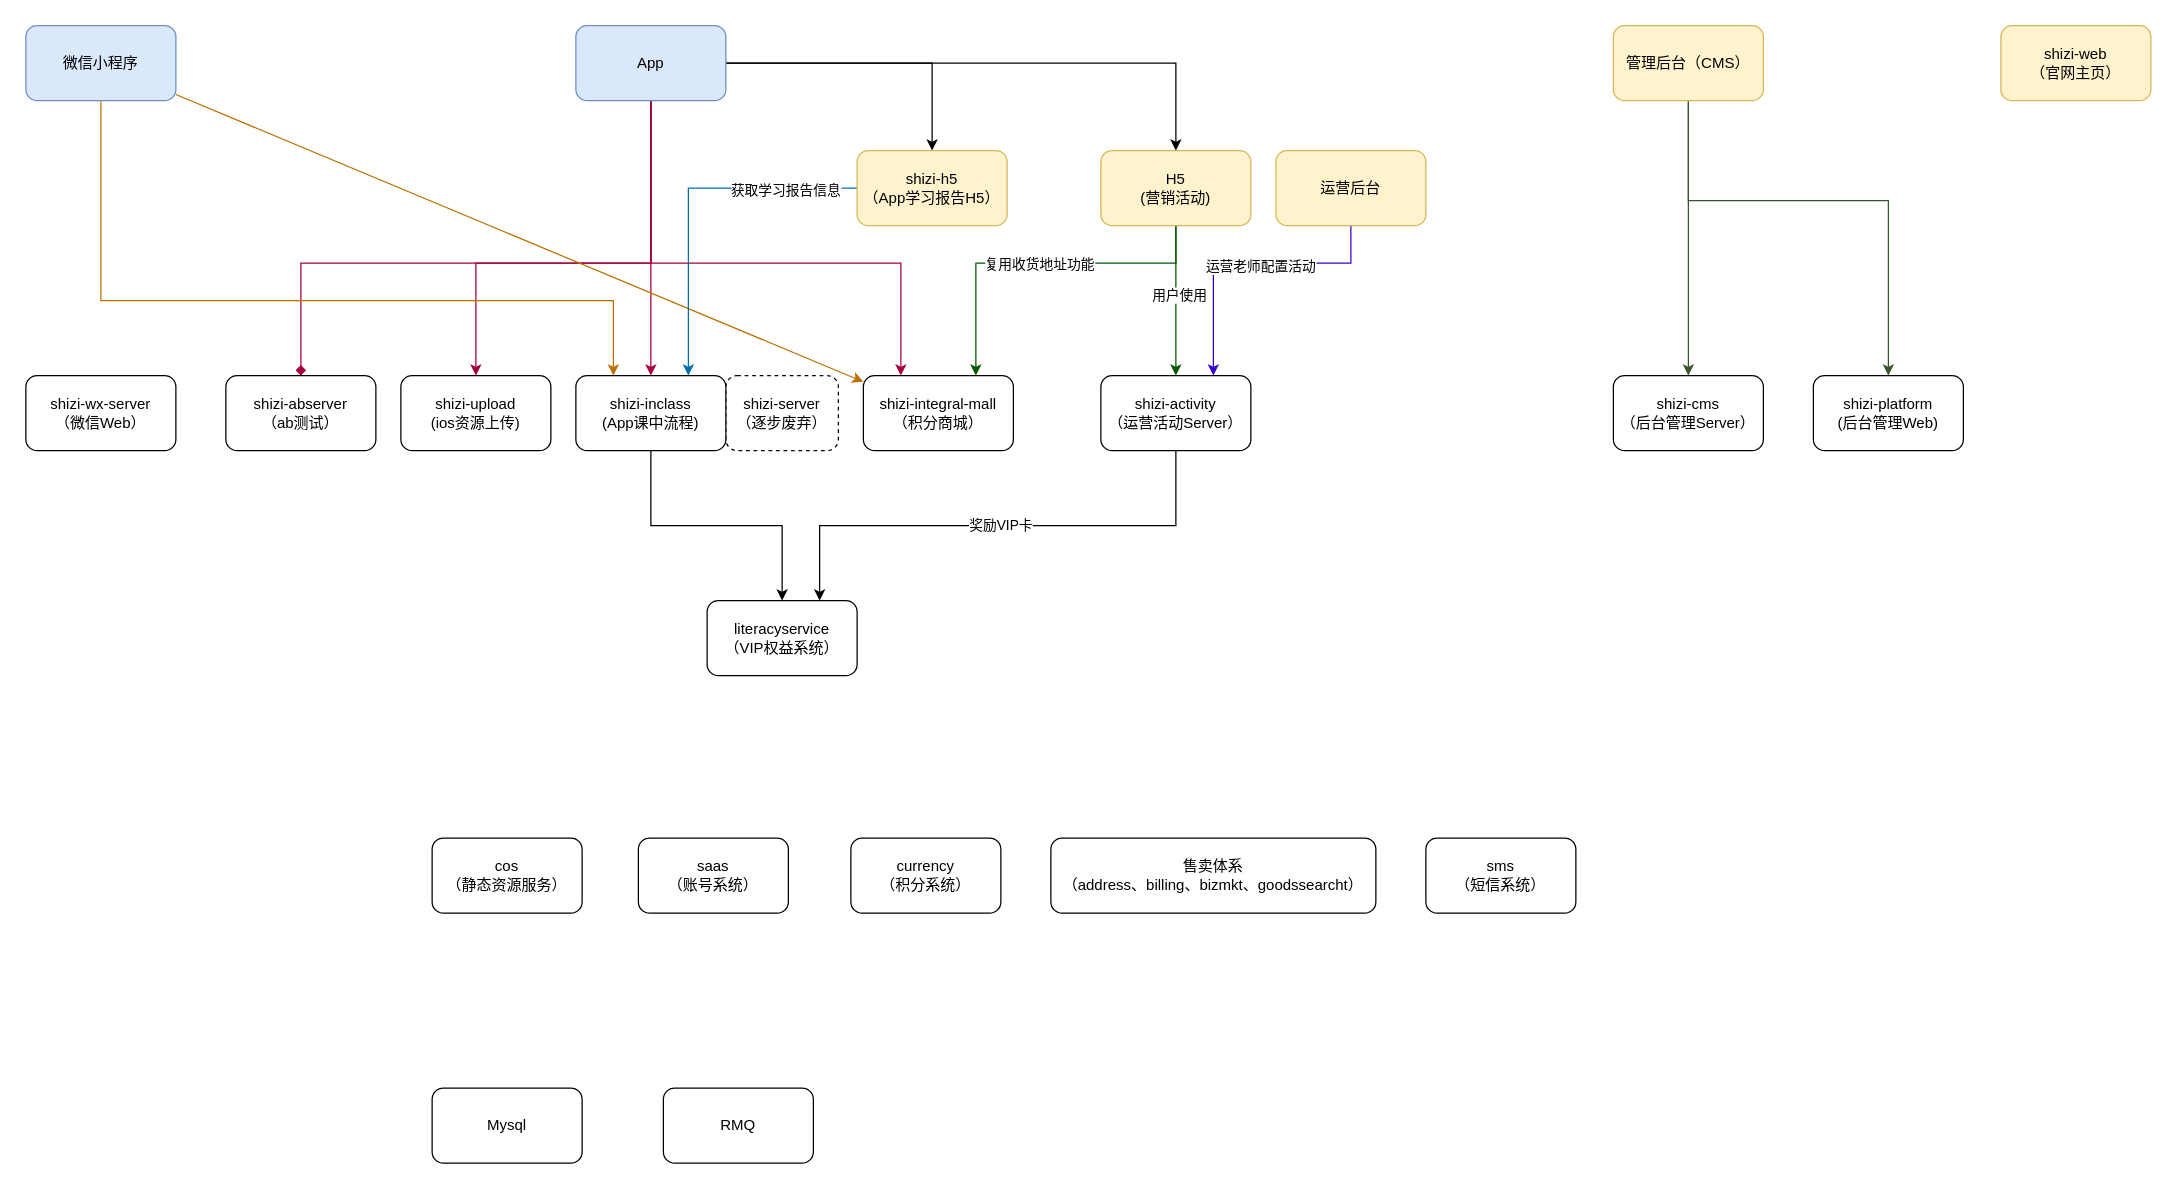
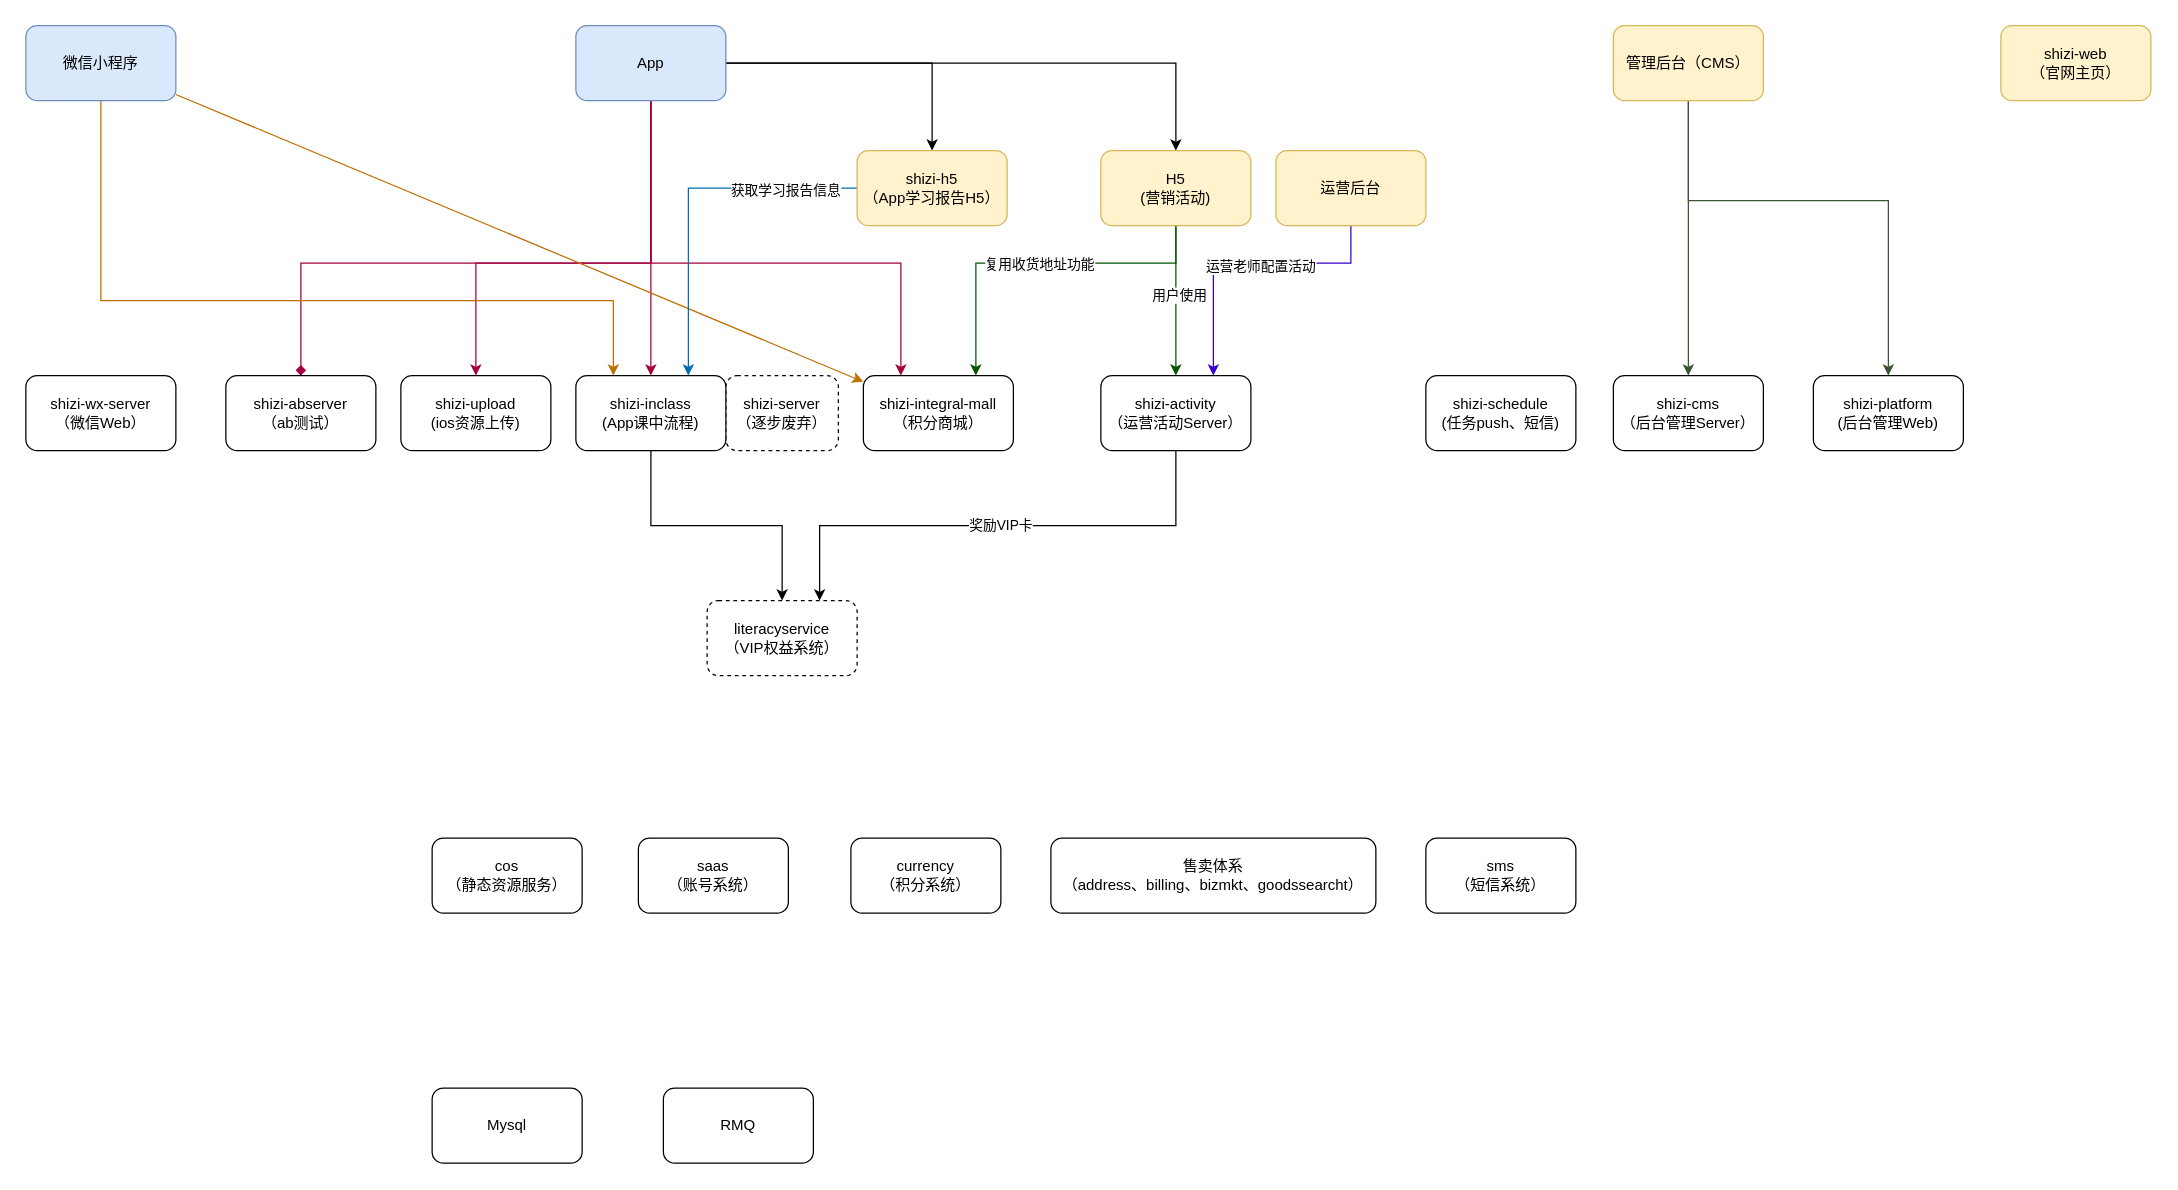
none -> (1501, 413)
(782, 638) -> (782, 638)
